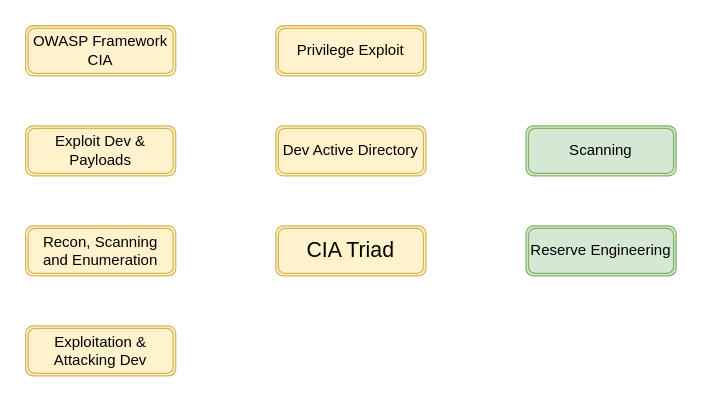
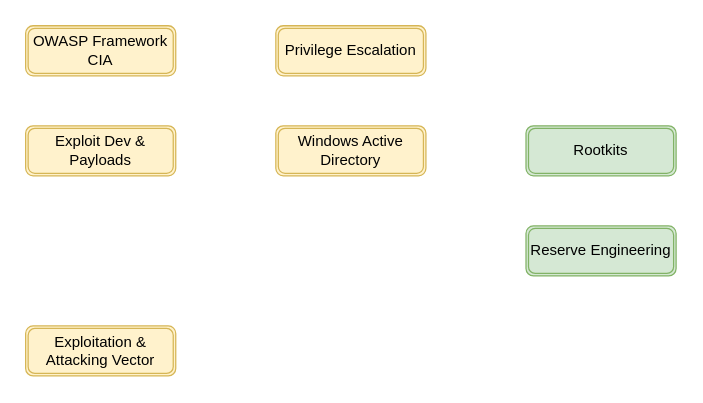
(351, 51) -> (351, 51)
(351, 151) -> (351, 151)
(601, 151) -> (601, 151)
(101, 251) -> none
(351, 251) -> none
(101, 351) -> (101, 351)
